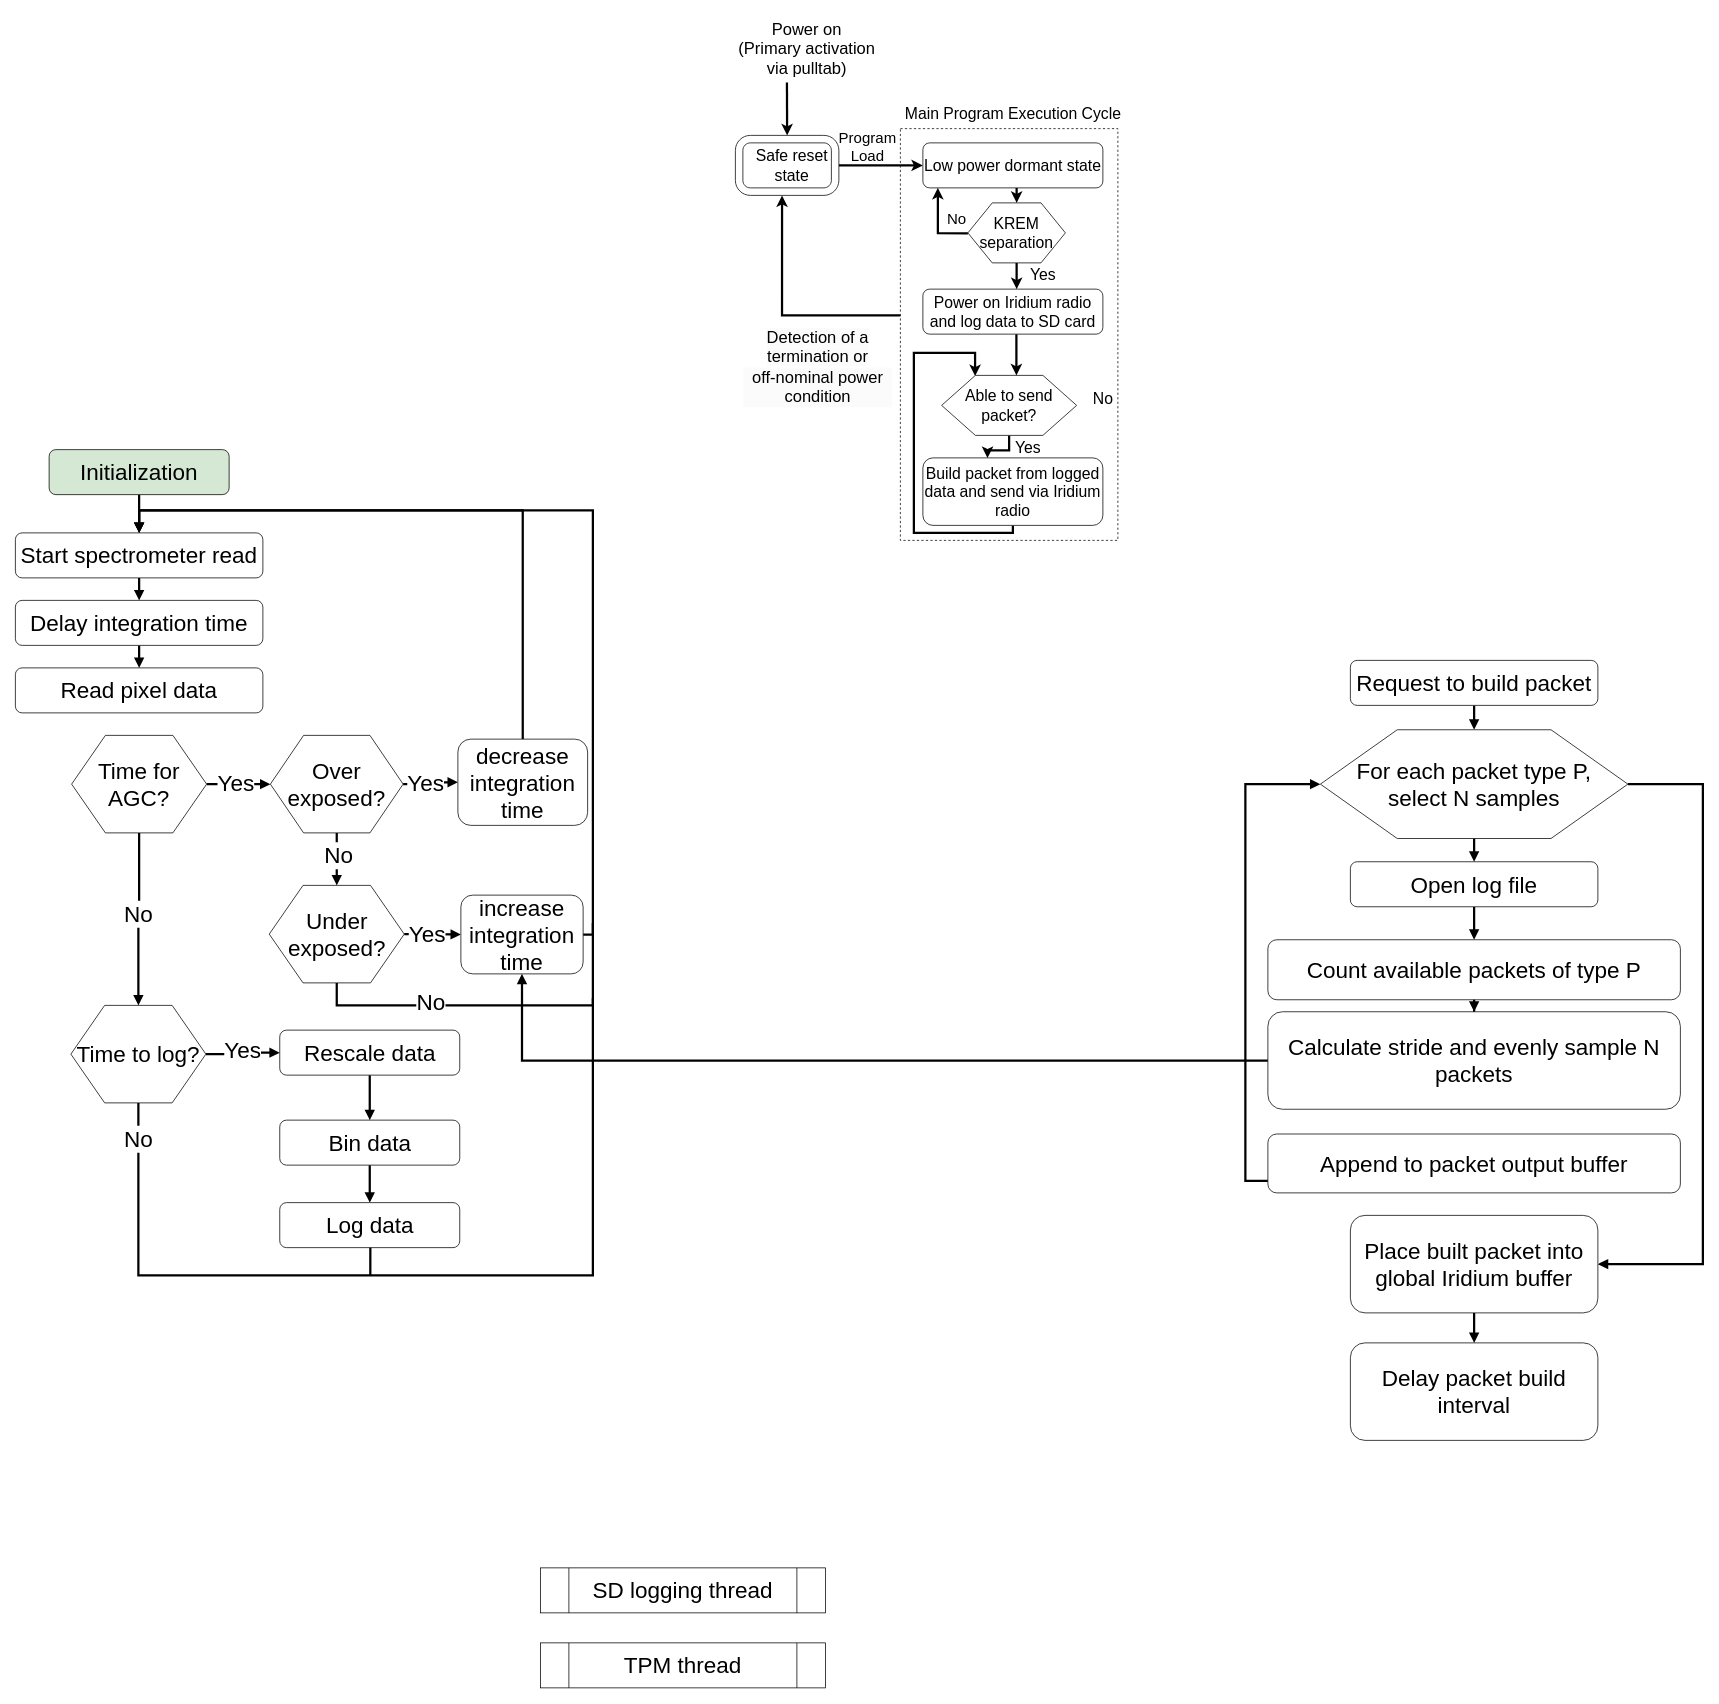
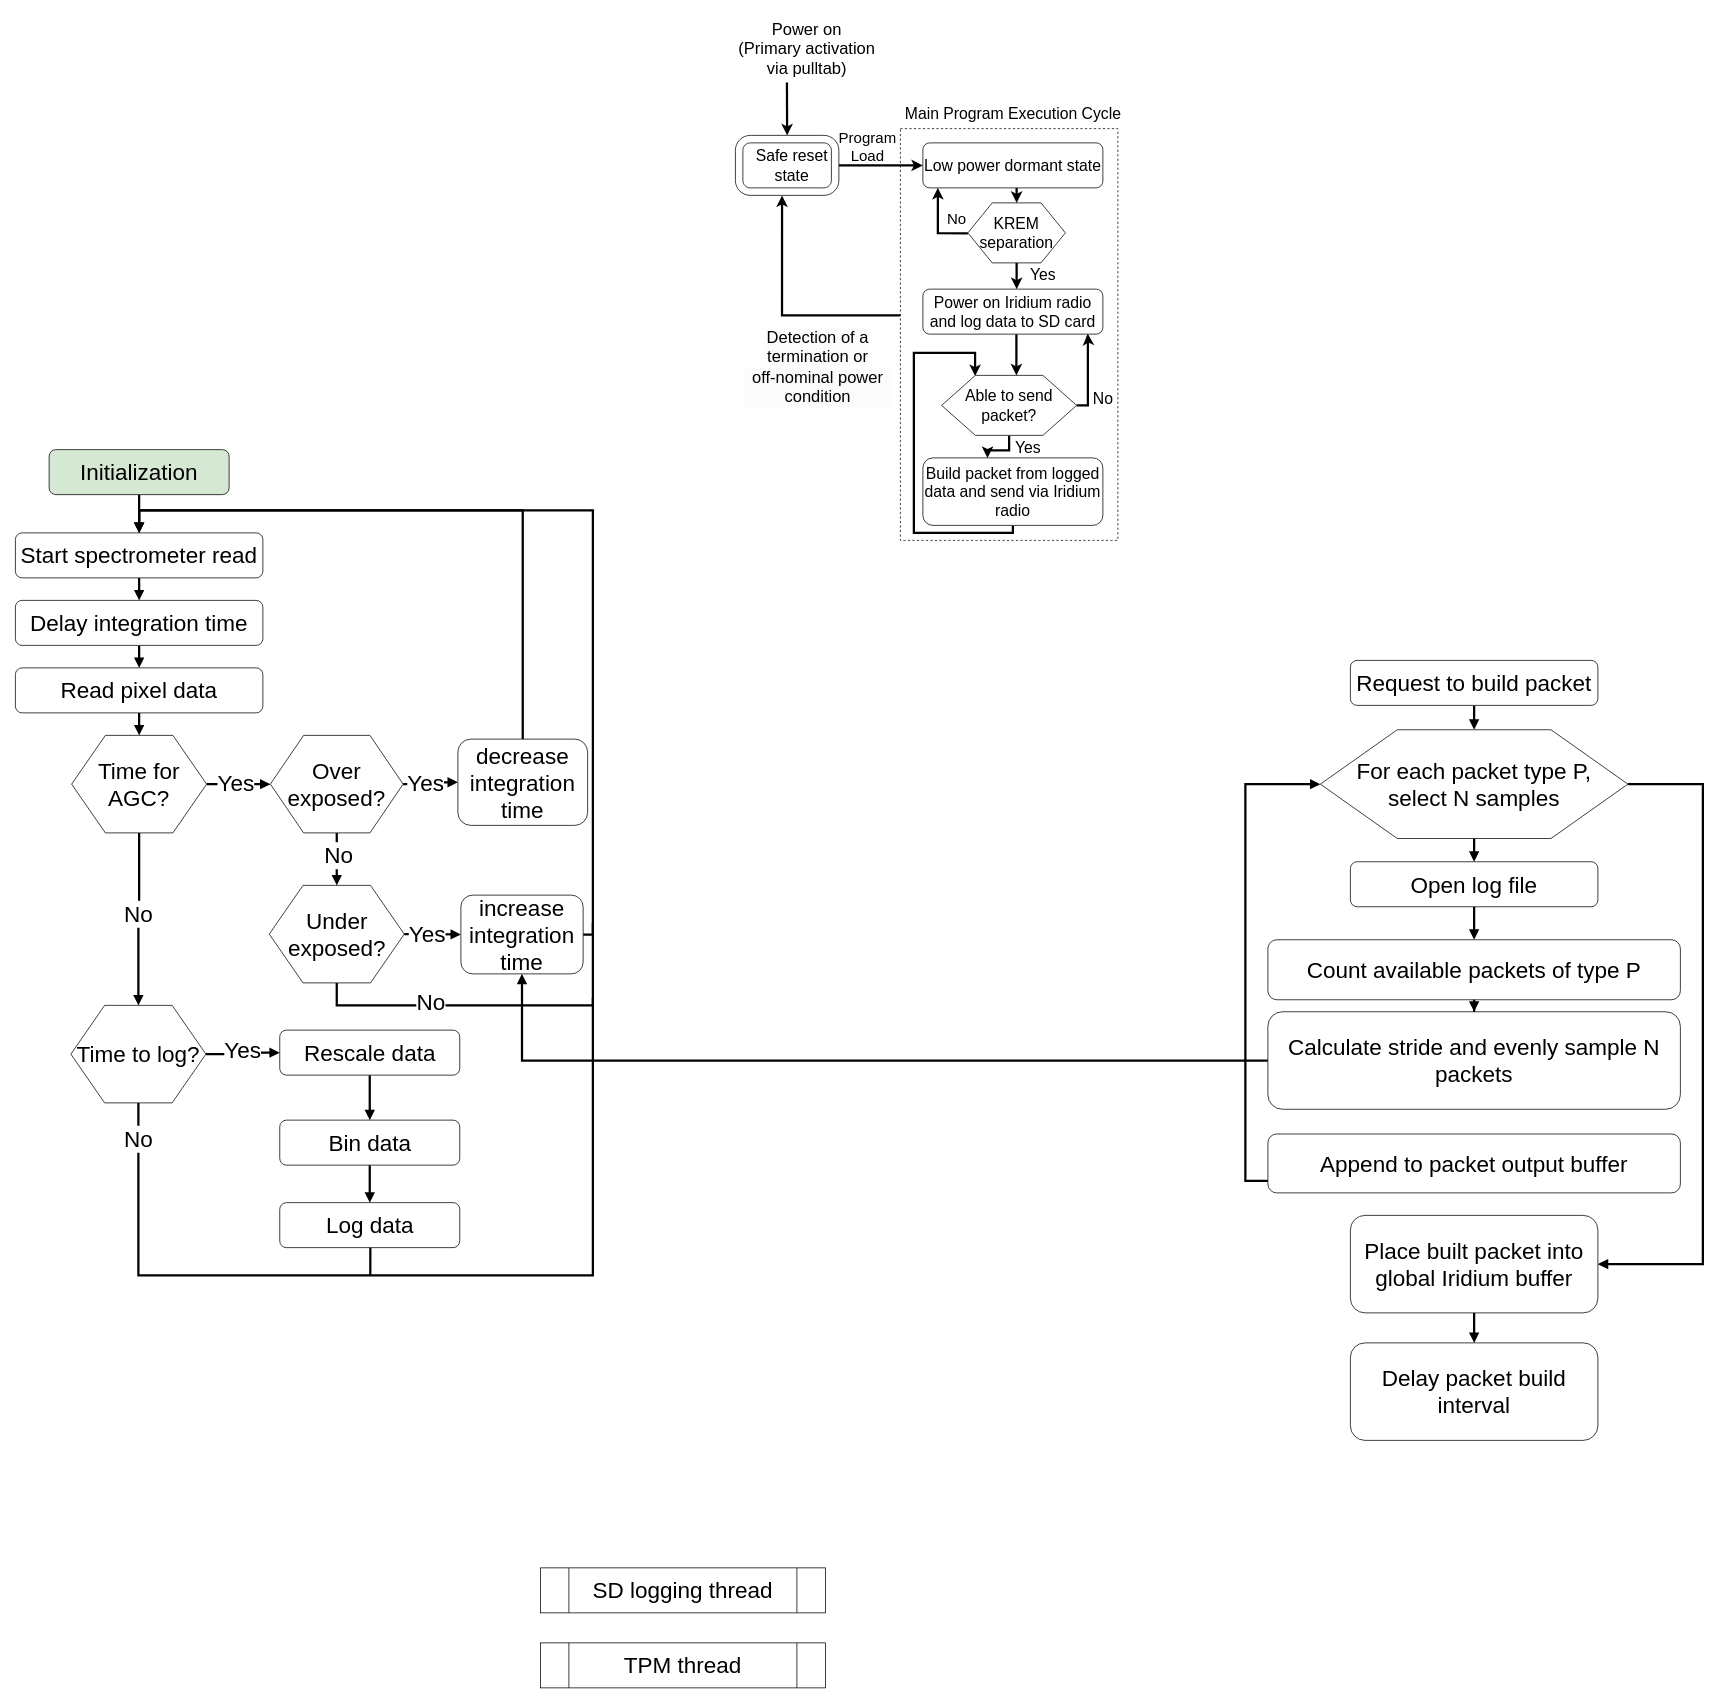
none -> (1088, 374)
none -> (139, 726)
